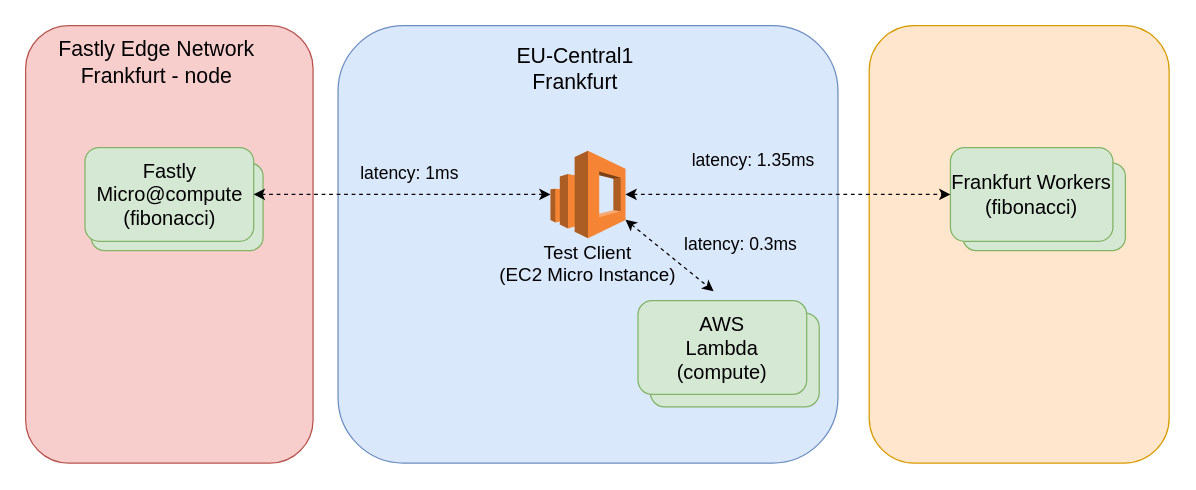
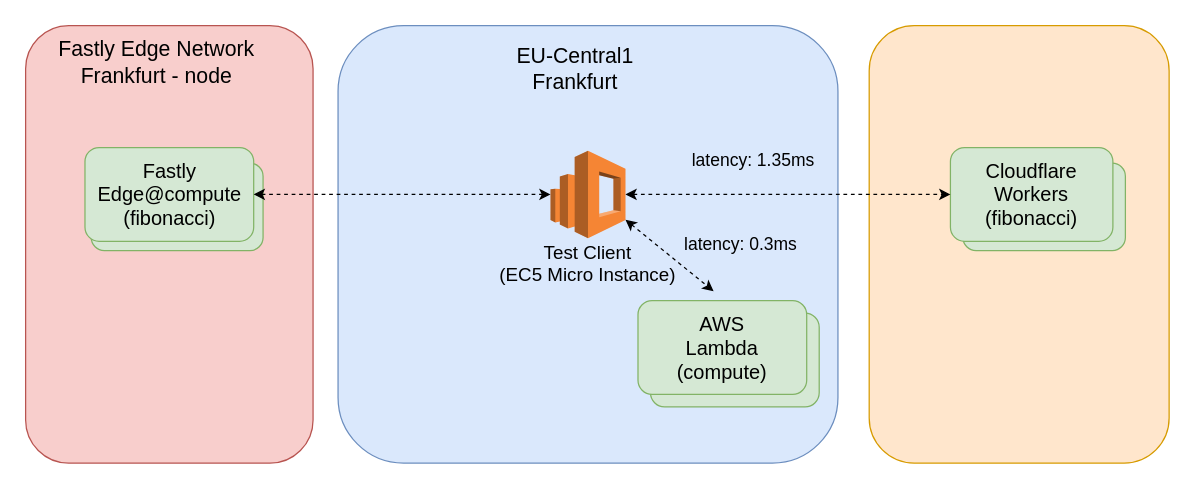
(410, 173) -> none
(170, 194) -> (170, 194)
(1032, 194) -> (1032, 194)
(588, 263) -> (588, 263)
